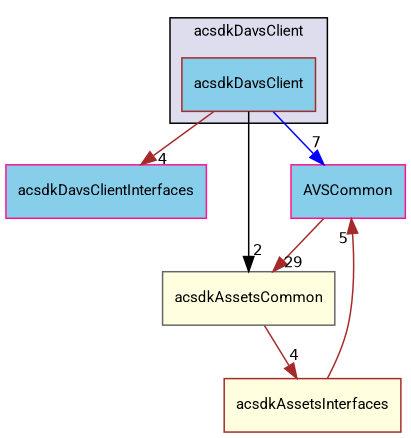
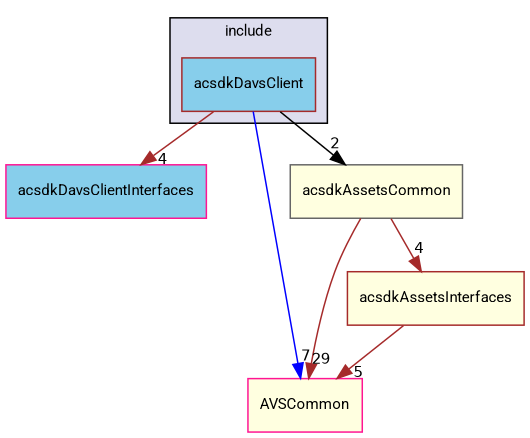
(249, 32) -> (249, 32)
(348, 192) -> (305, 405)
(304, 240) -> (329, 289)
